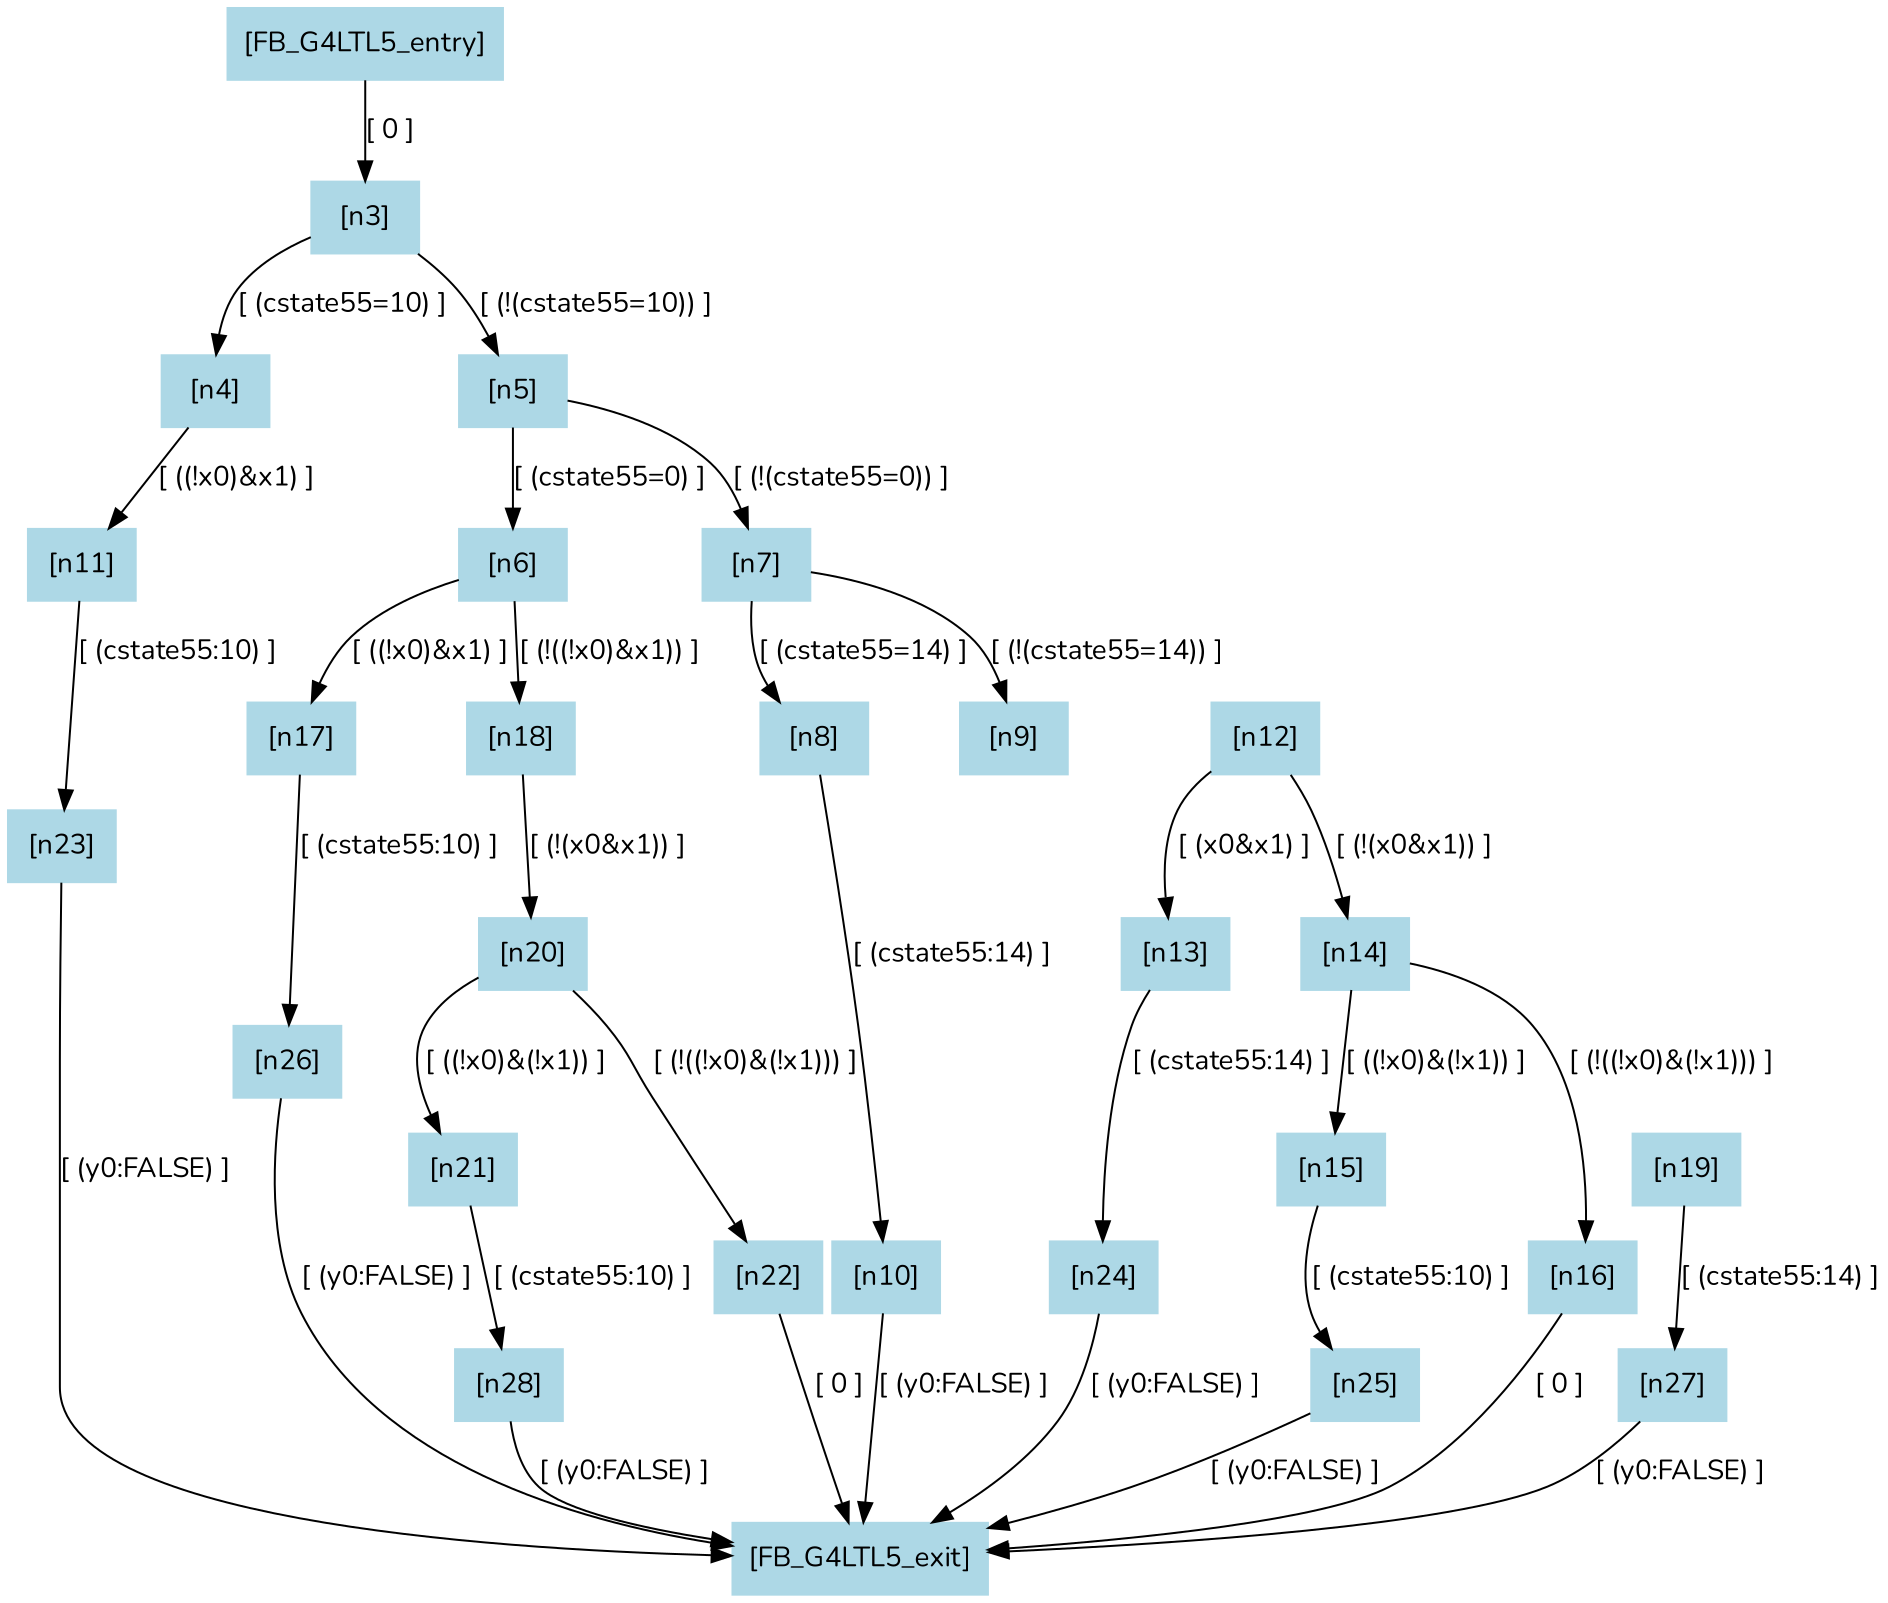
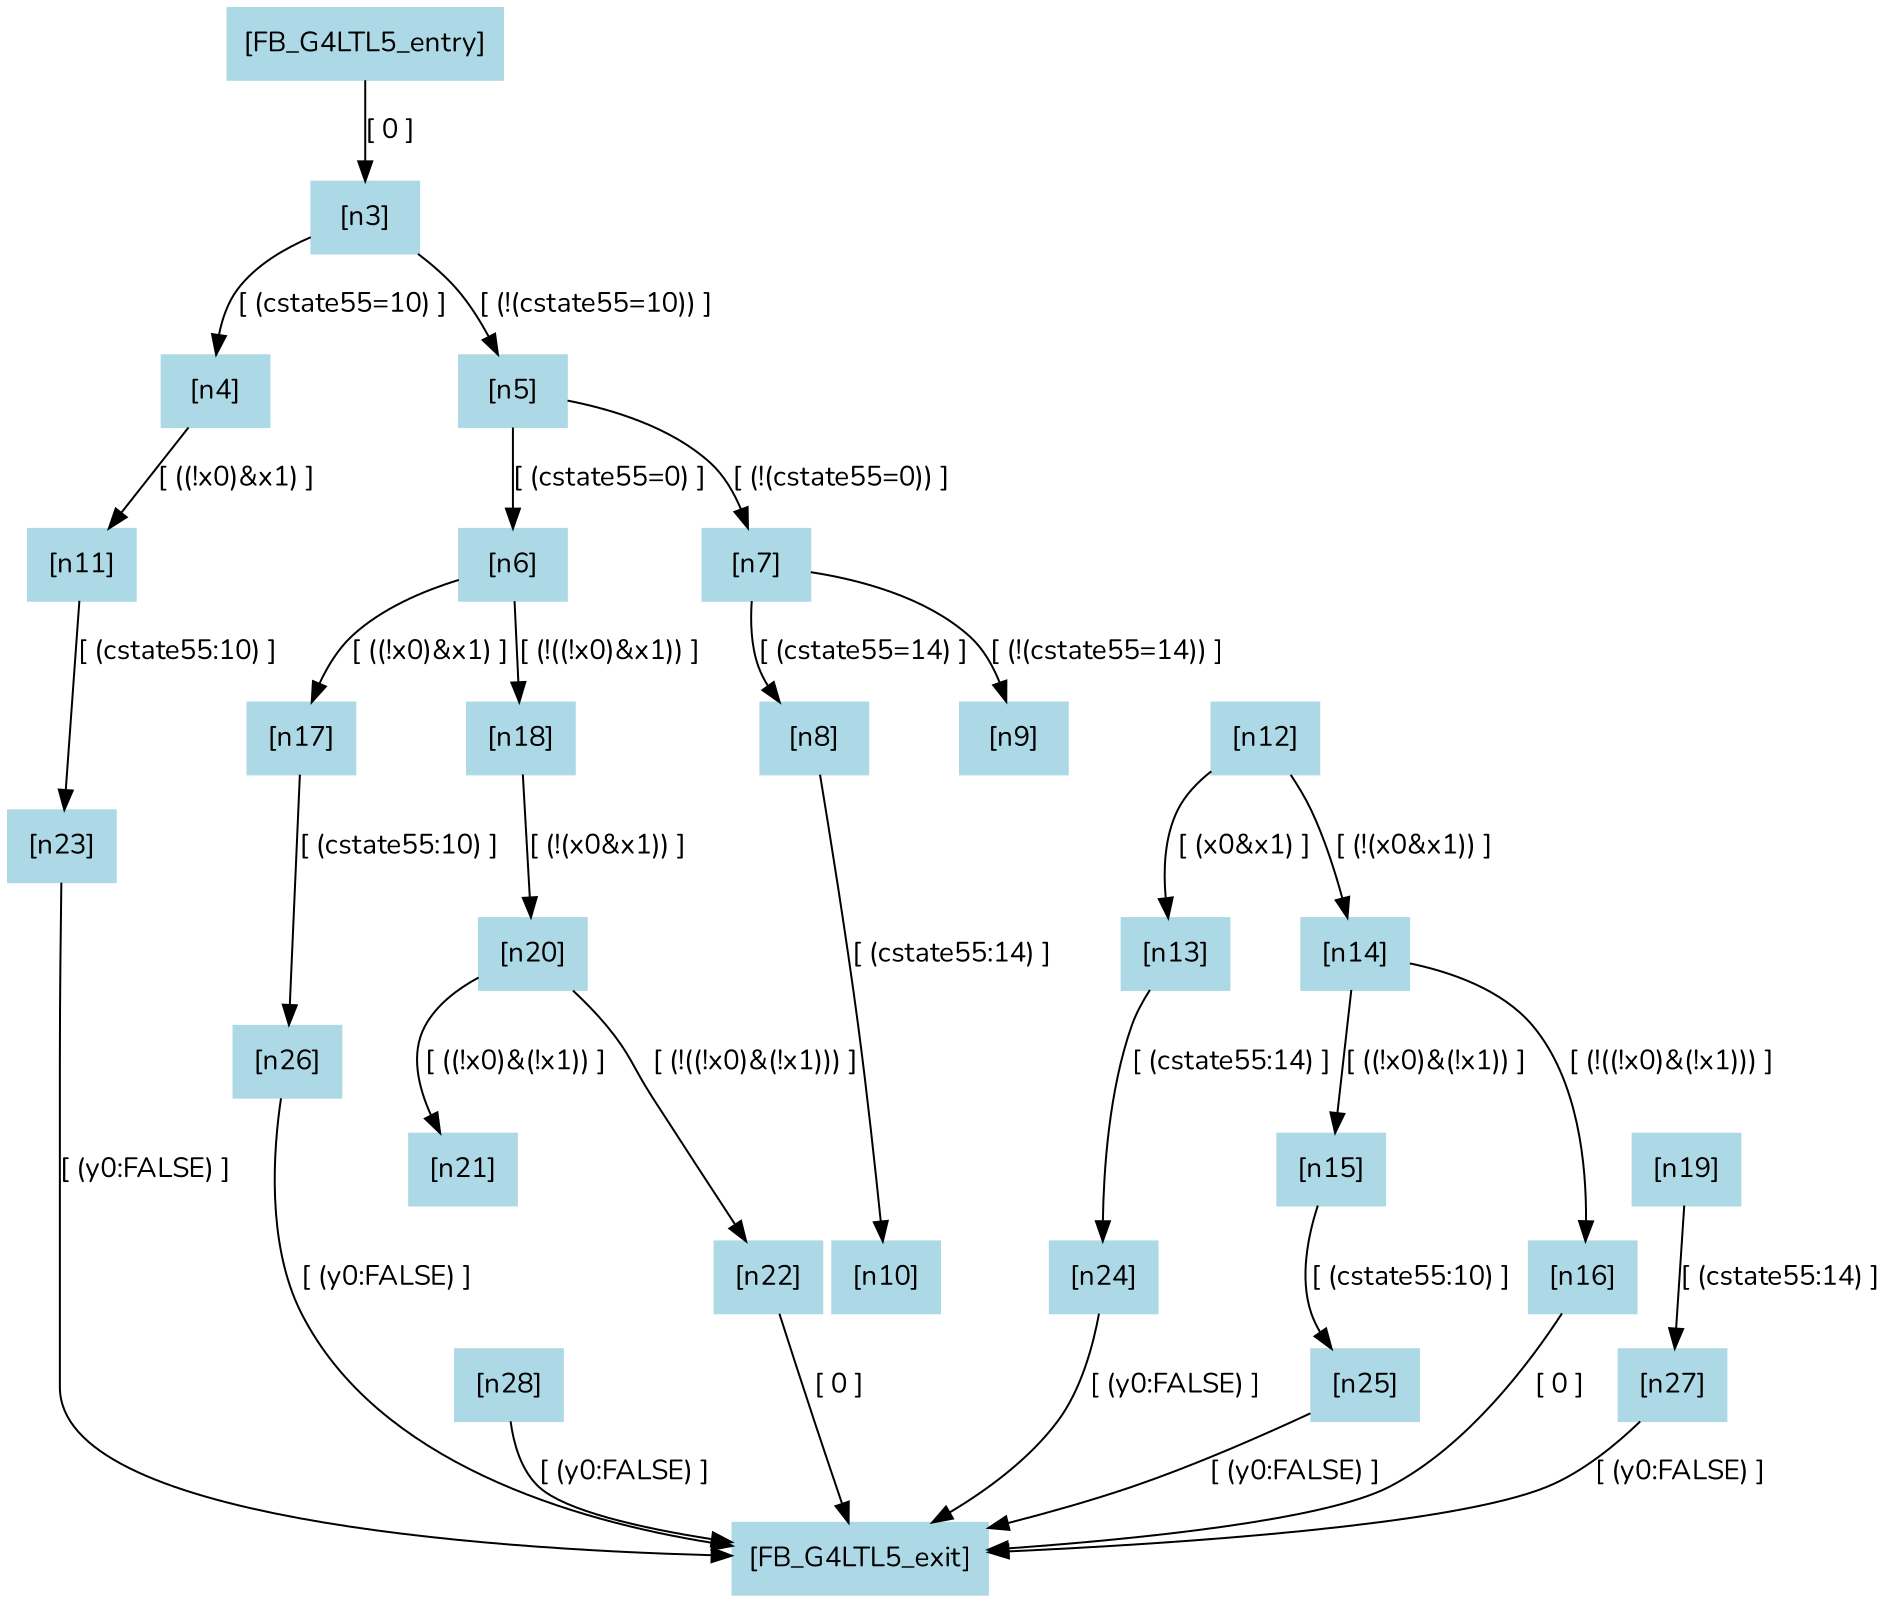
(484, 1267) -> none
(874, 1408) -> none
